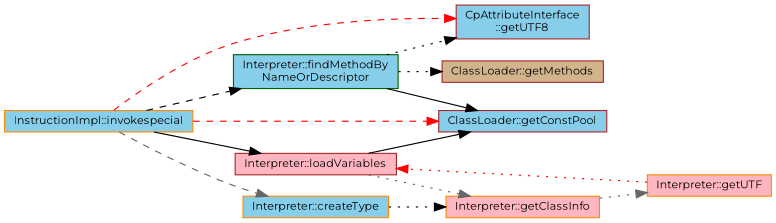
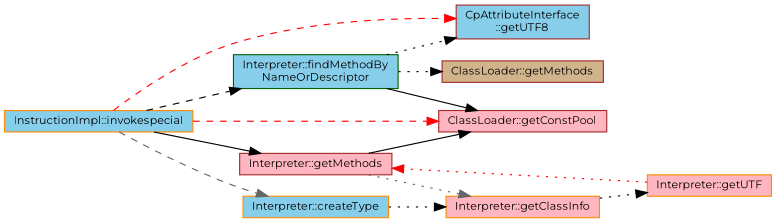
(523, 121) -> (523, 121)
(316, 164) -> (316, 164)
(618, 196) -> (618, 196)
